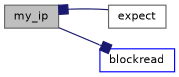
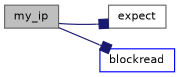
(89, 9) -> (78, 24)
